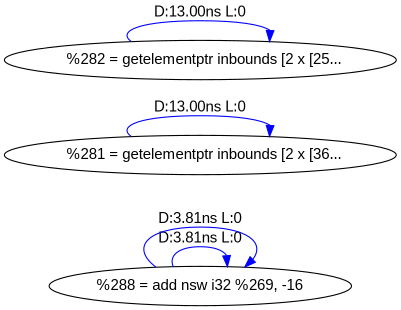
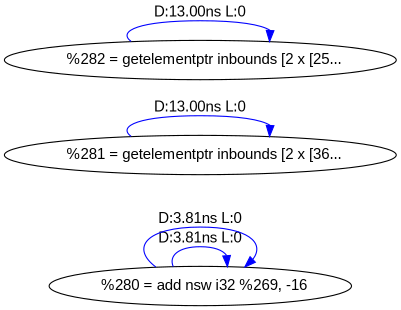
(200, 286) -> (200, 286)
